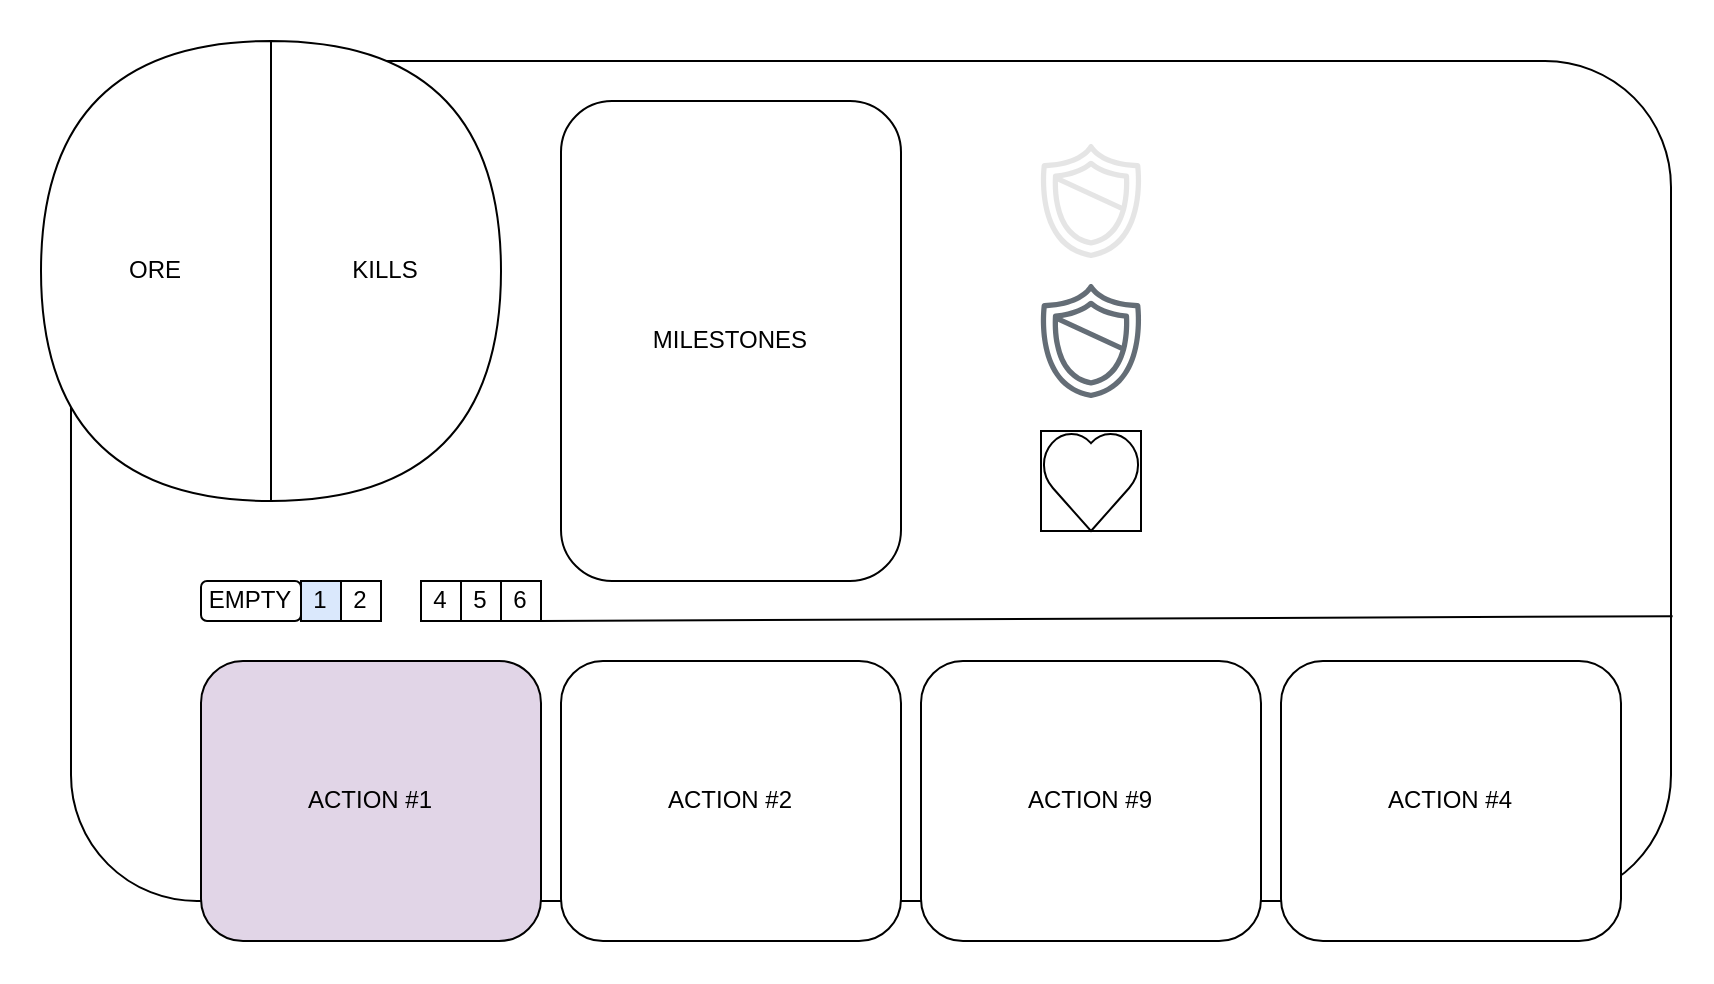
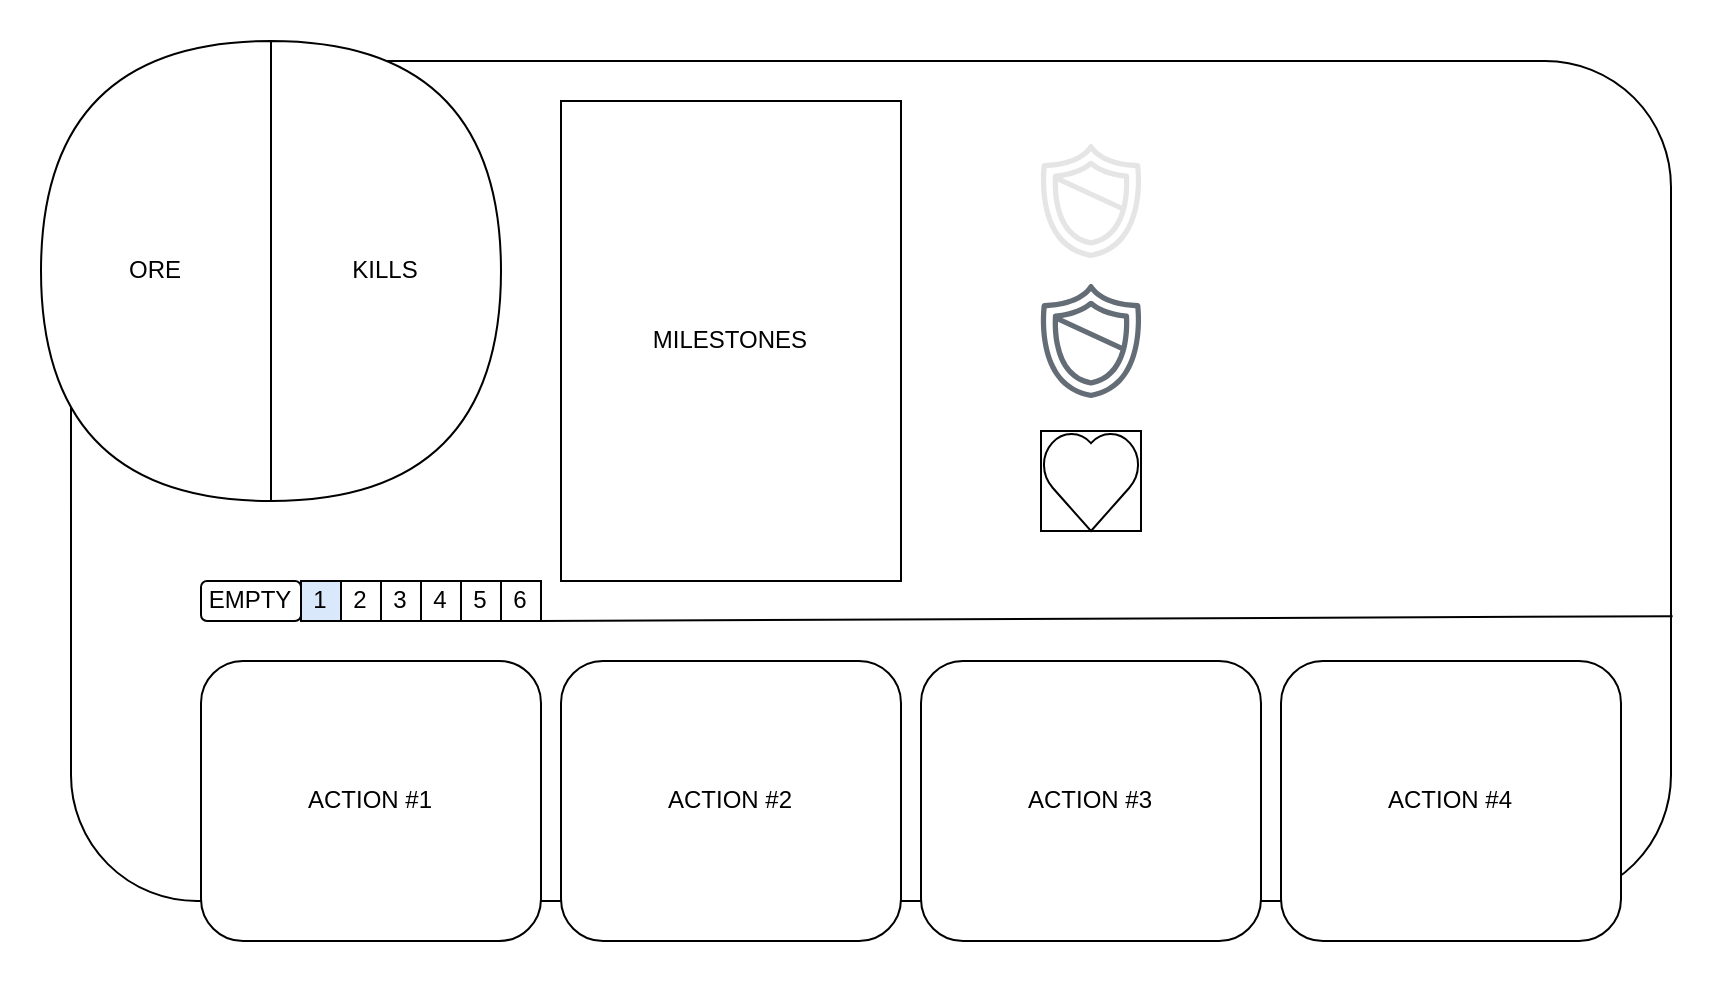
(731, 341) -> (731, 341)
none -> (401, 601)
(371, 801) -> (371, 801)
(1091, 801) -> (1091, 801)
